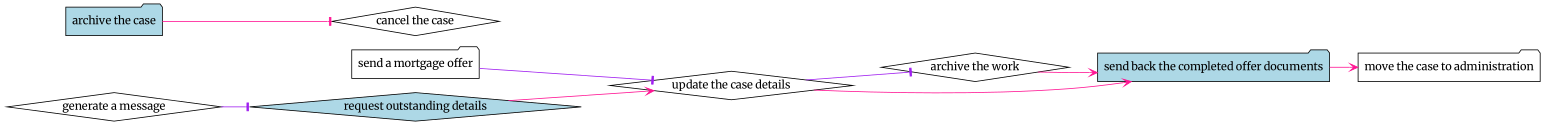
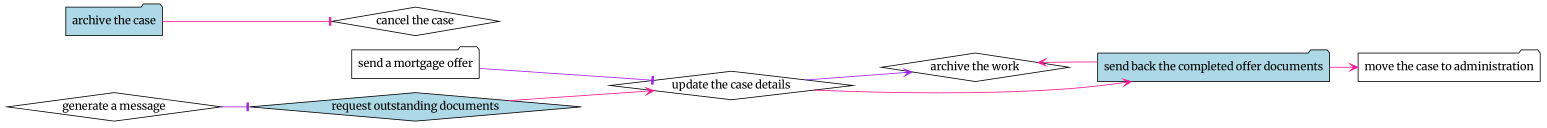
(1064, 72) -> (1072, 62)
(857, 76) -> (857, 76)
(415, 107) -> (415, 107)
